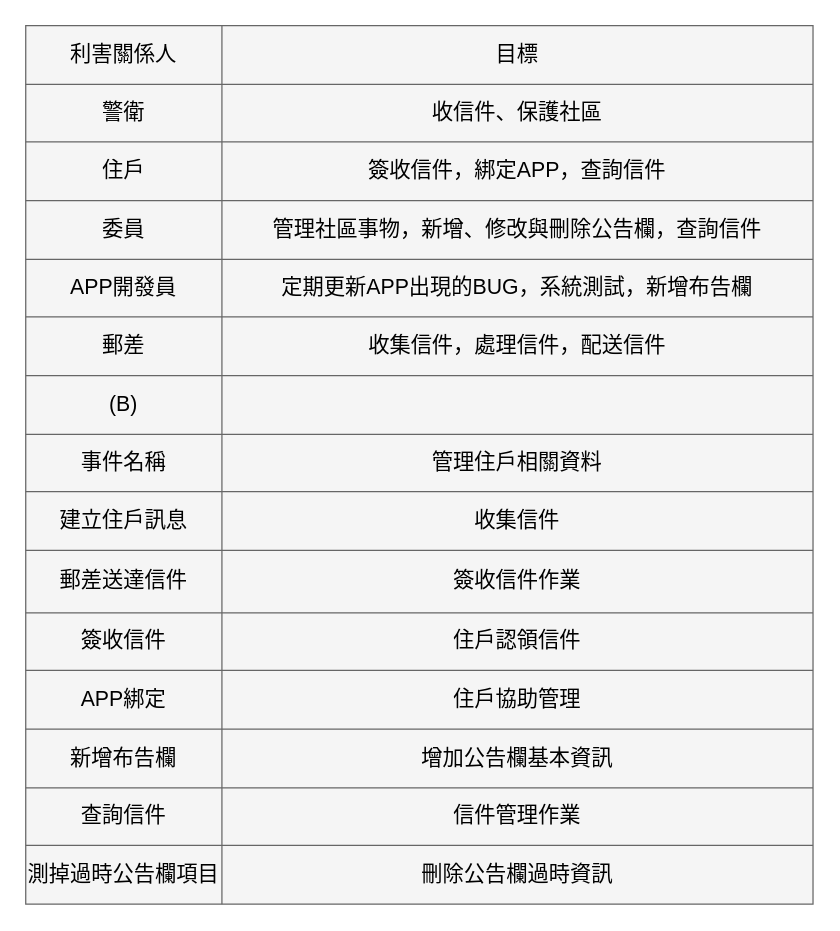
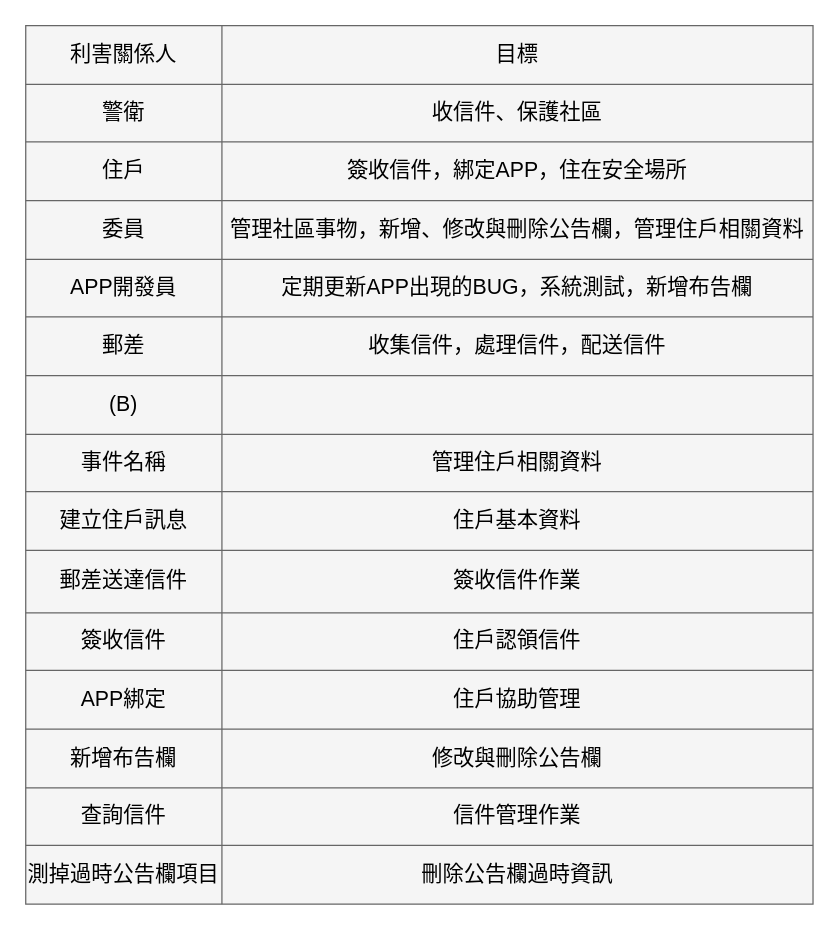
(518, 172) -> (518, 172)
(518, 231) -> (518, 231)
(518, 522) -> (518, 522)
(518, 759) -> (518, 759)
